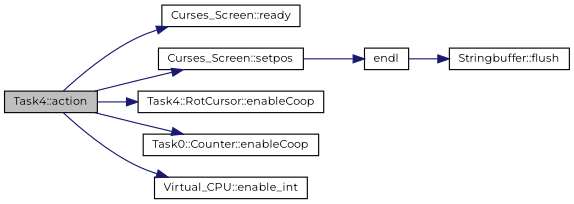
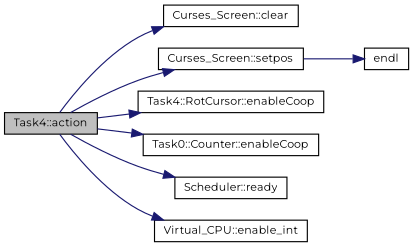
(231, 16) -> (231, 16)
(509, 59) -> none
none -> (231, 188)
